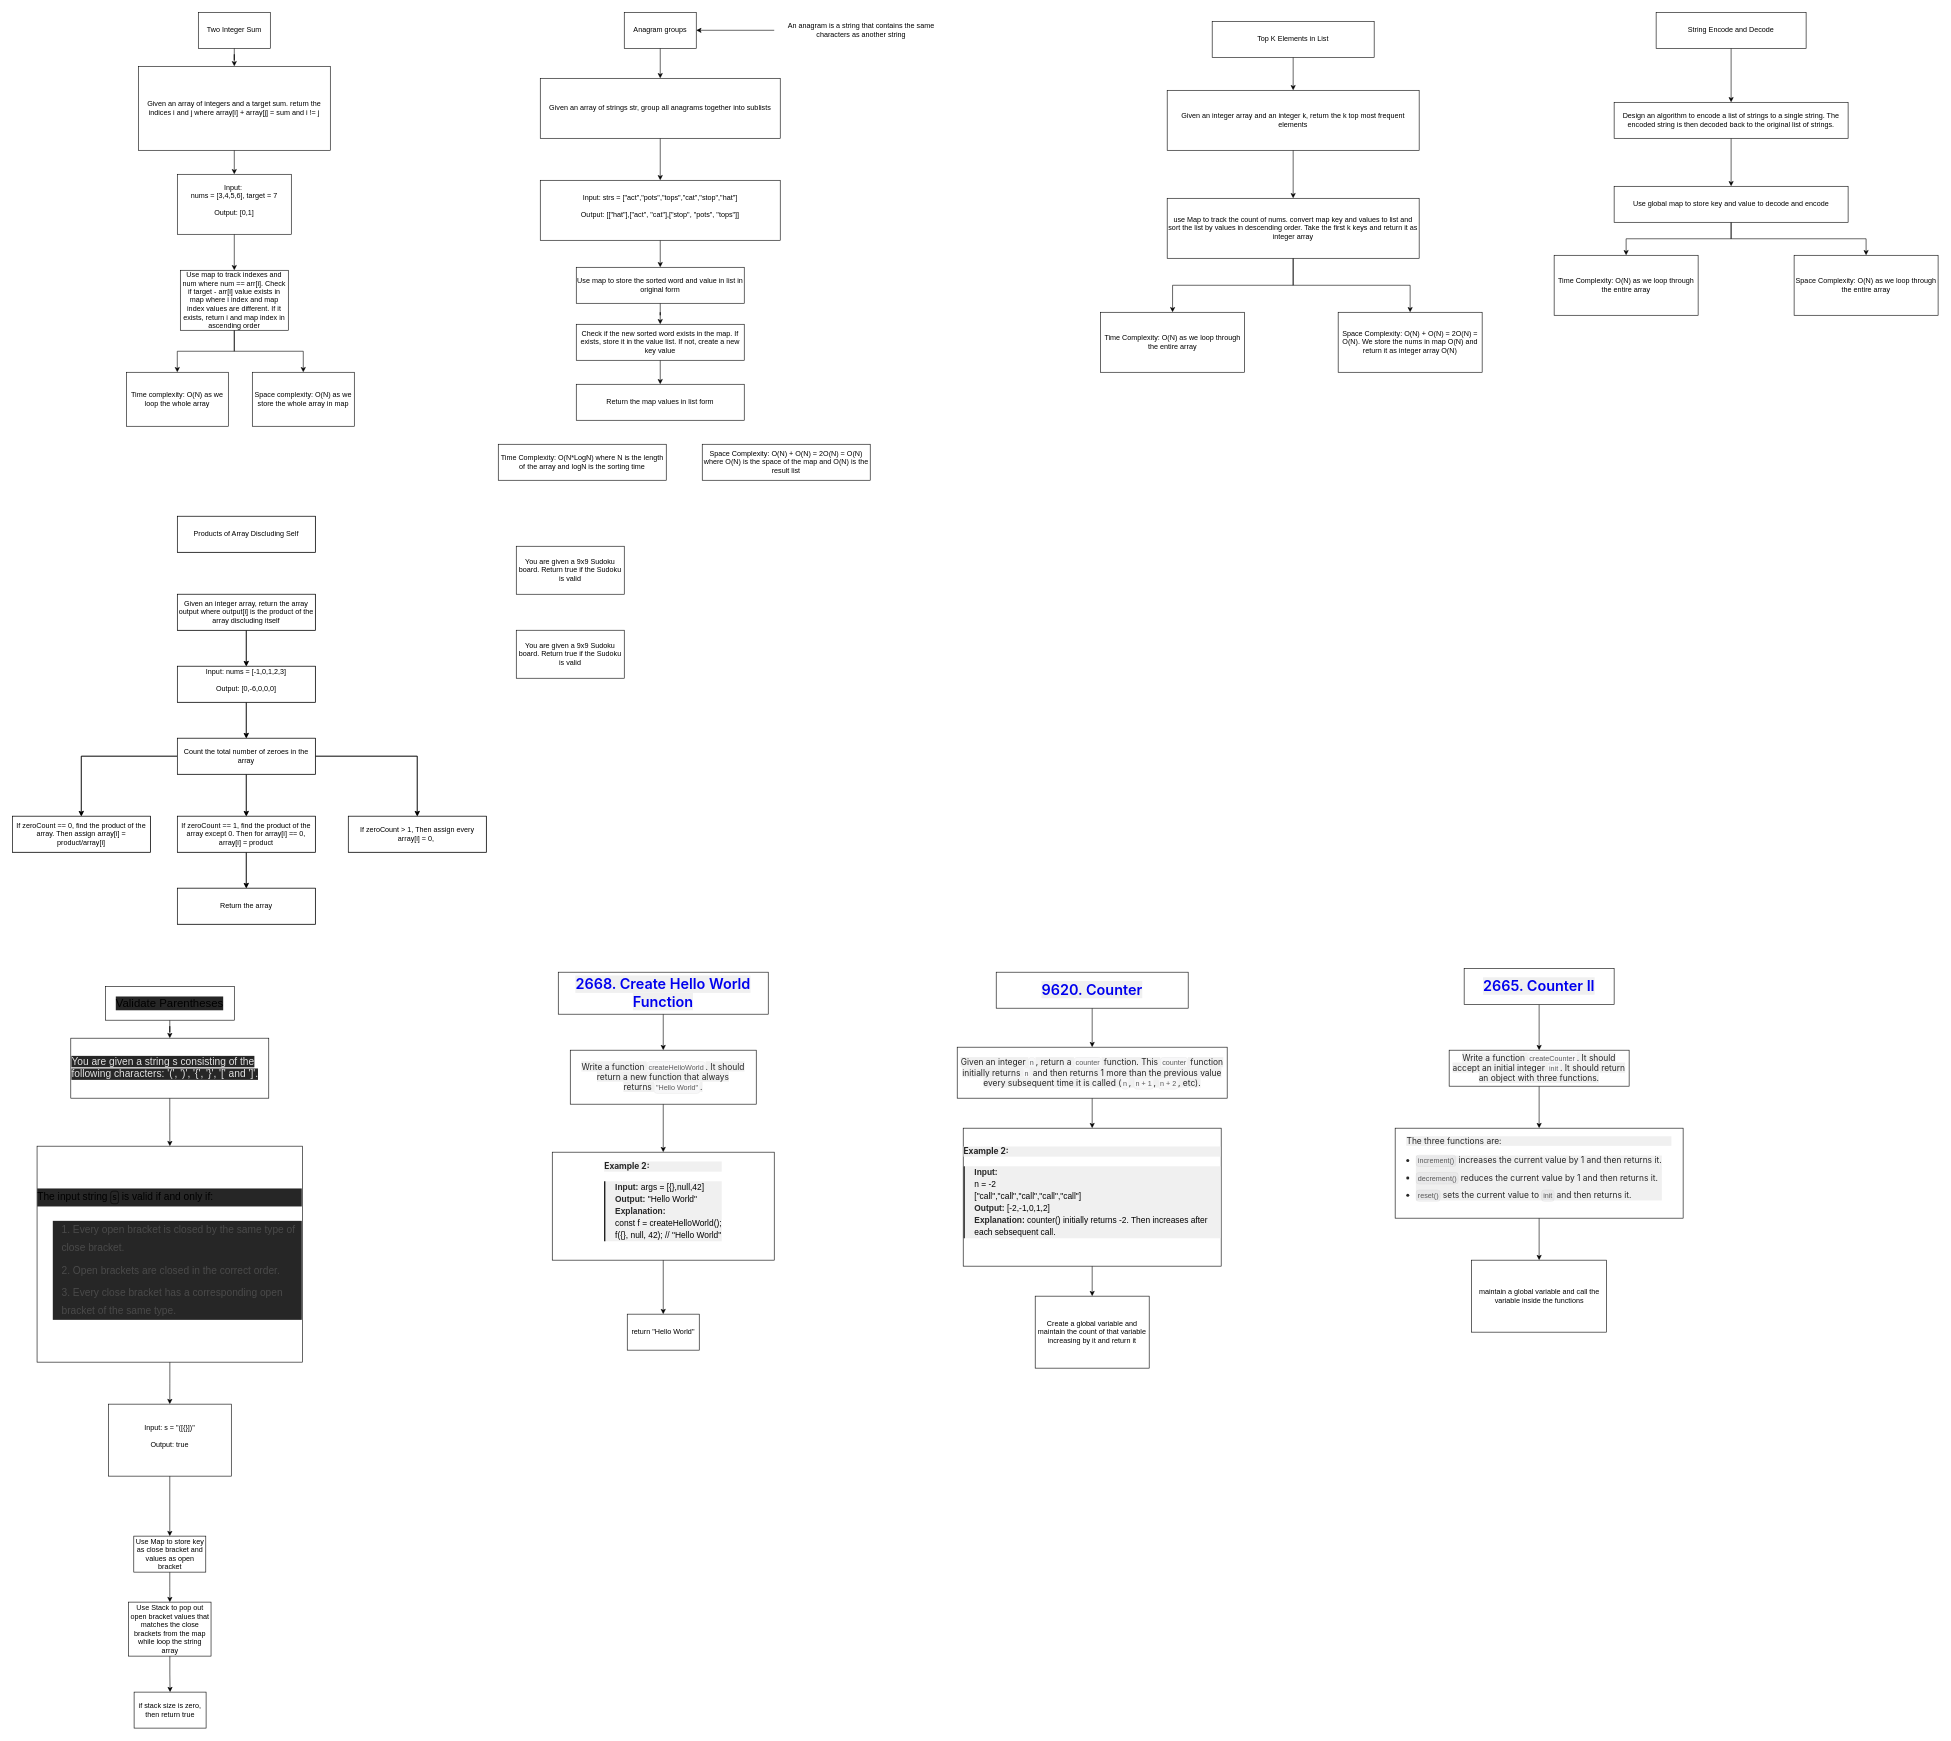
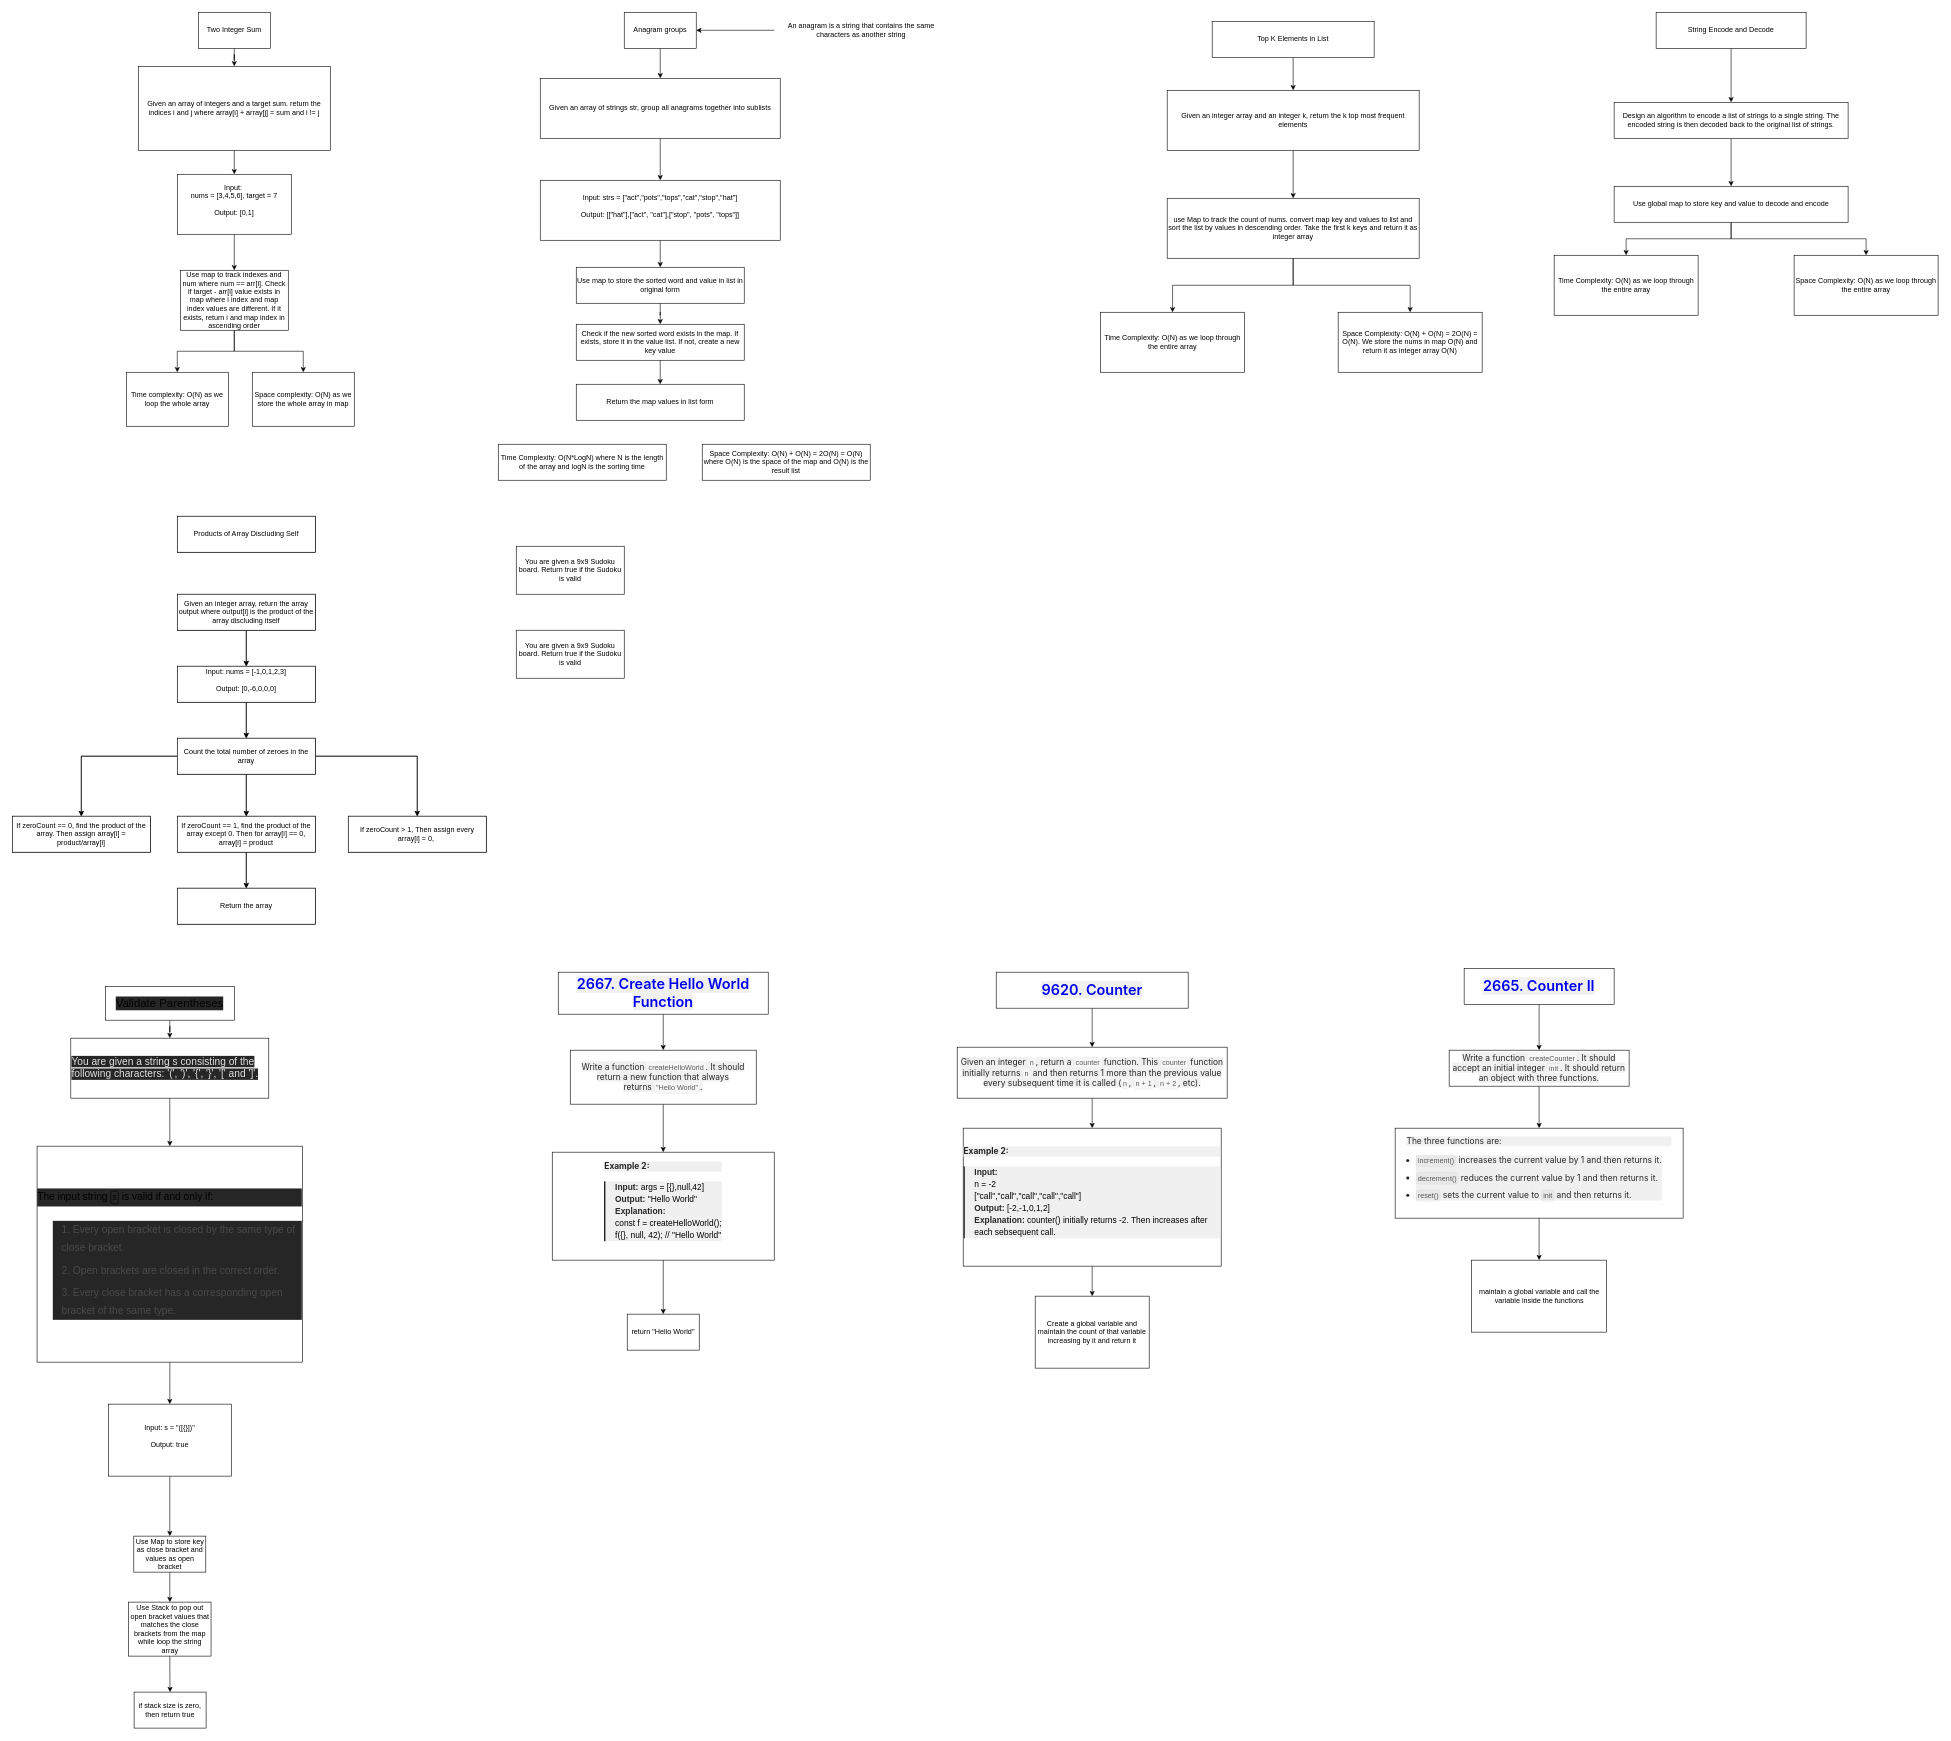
(663, 993) -> (663, 993)
